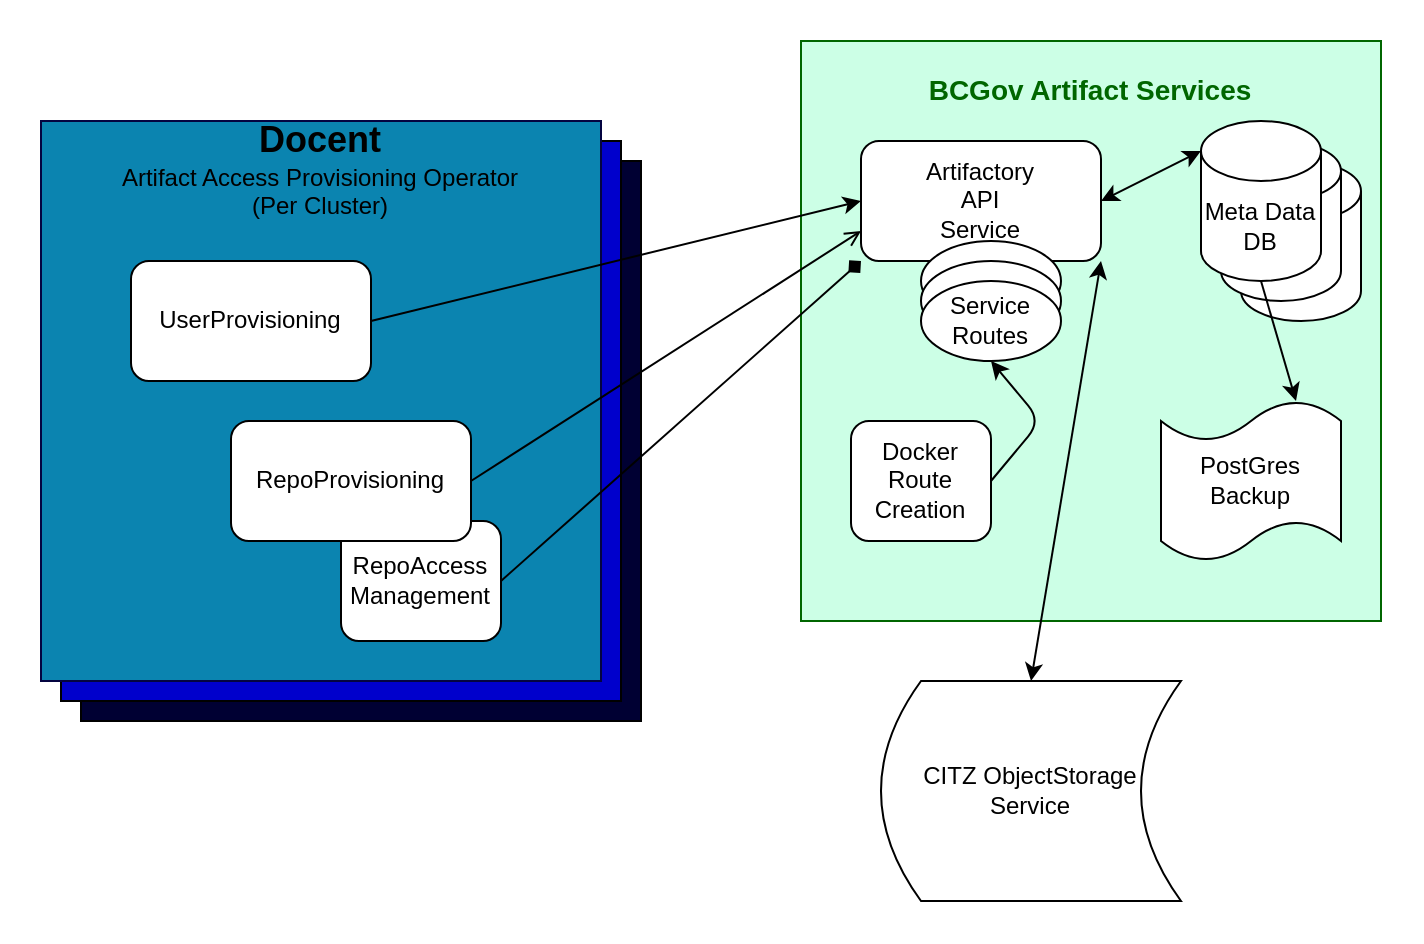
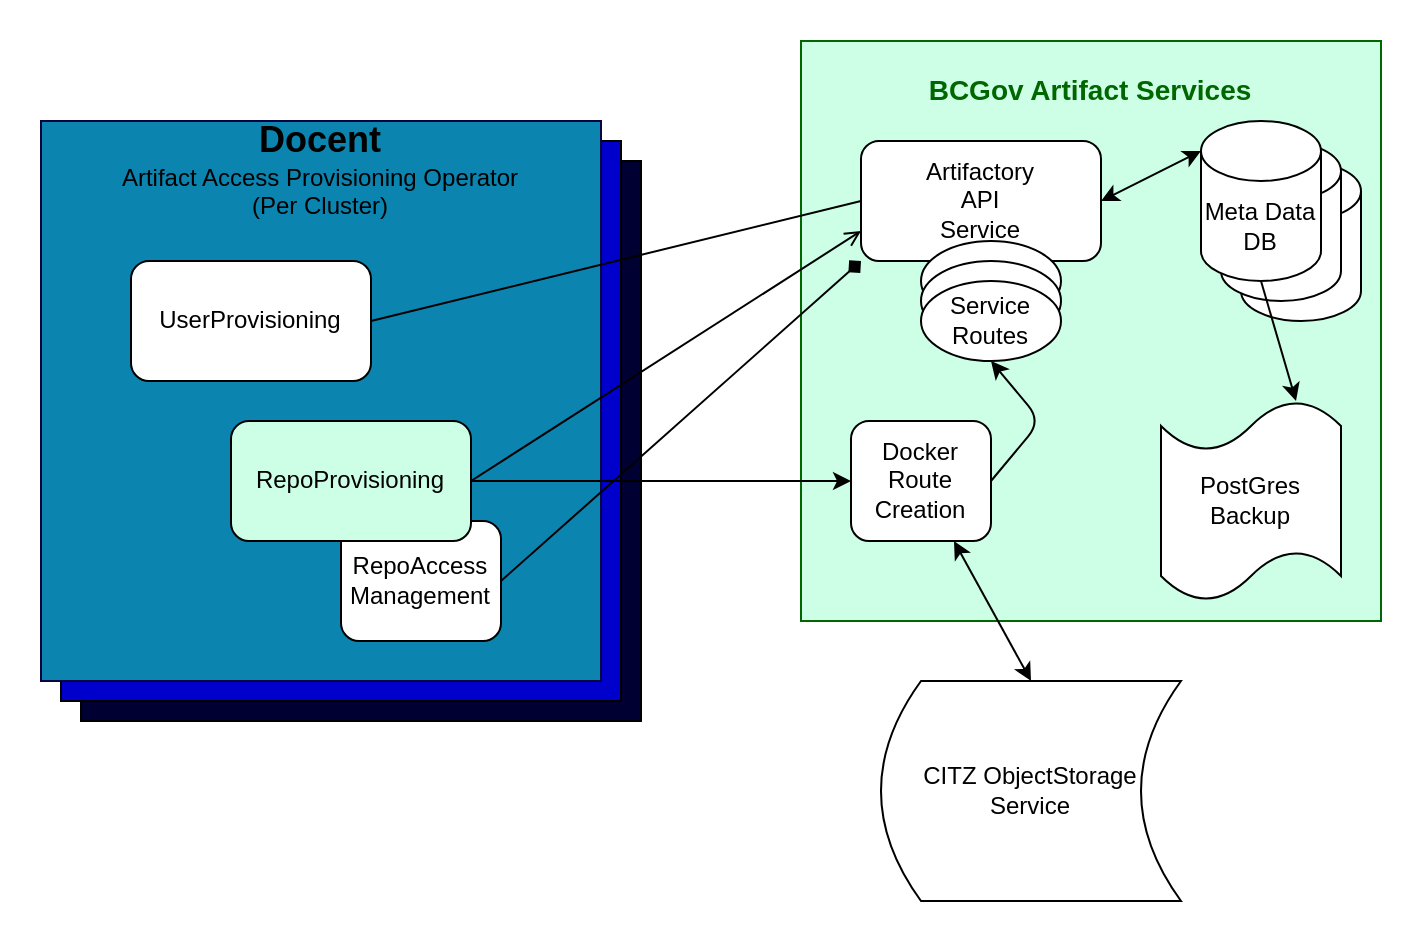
(847, 204) -> (852, 203)
(1066, 471) -> (993, 611)
(351, 481) -> (351, 481)
(1251, 481) -> (1251, 501)
(470, 483) -> (739, 481)
